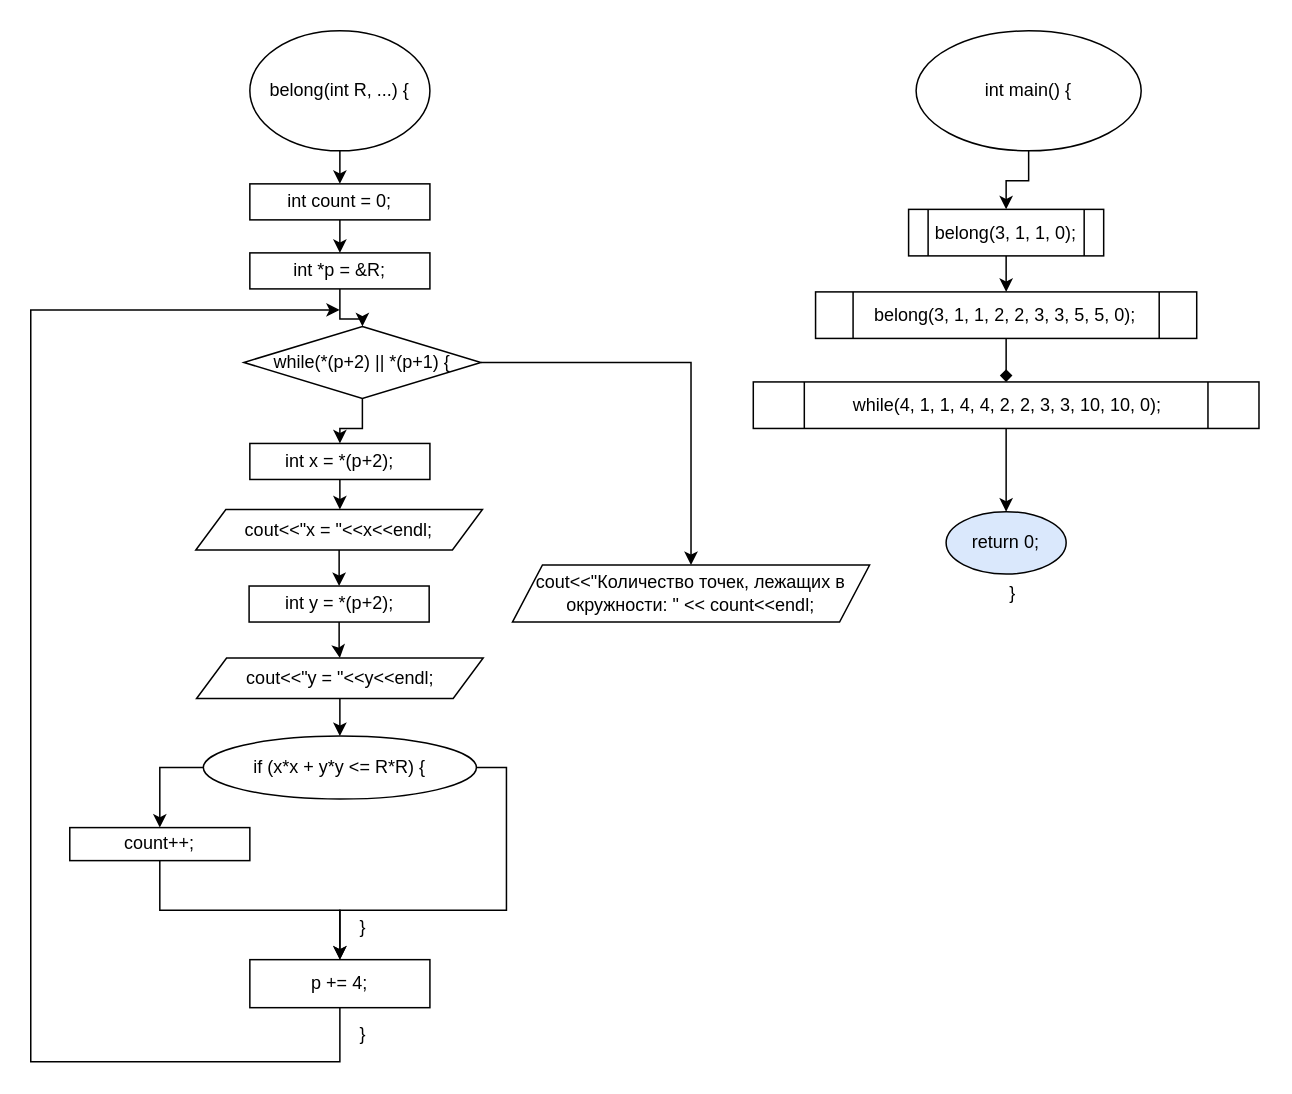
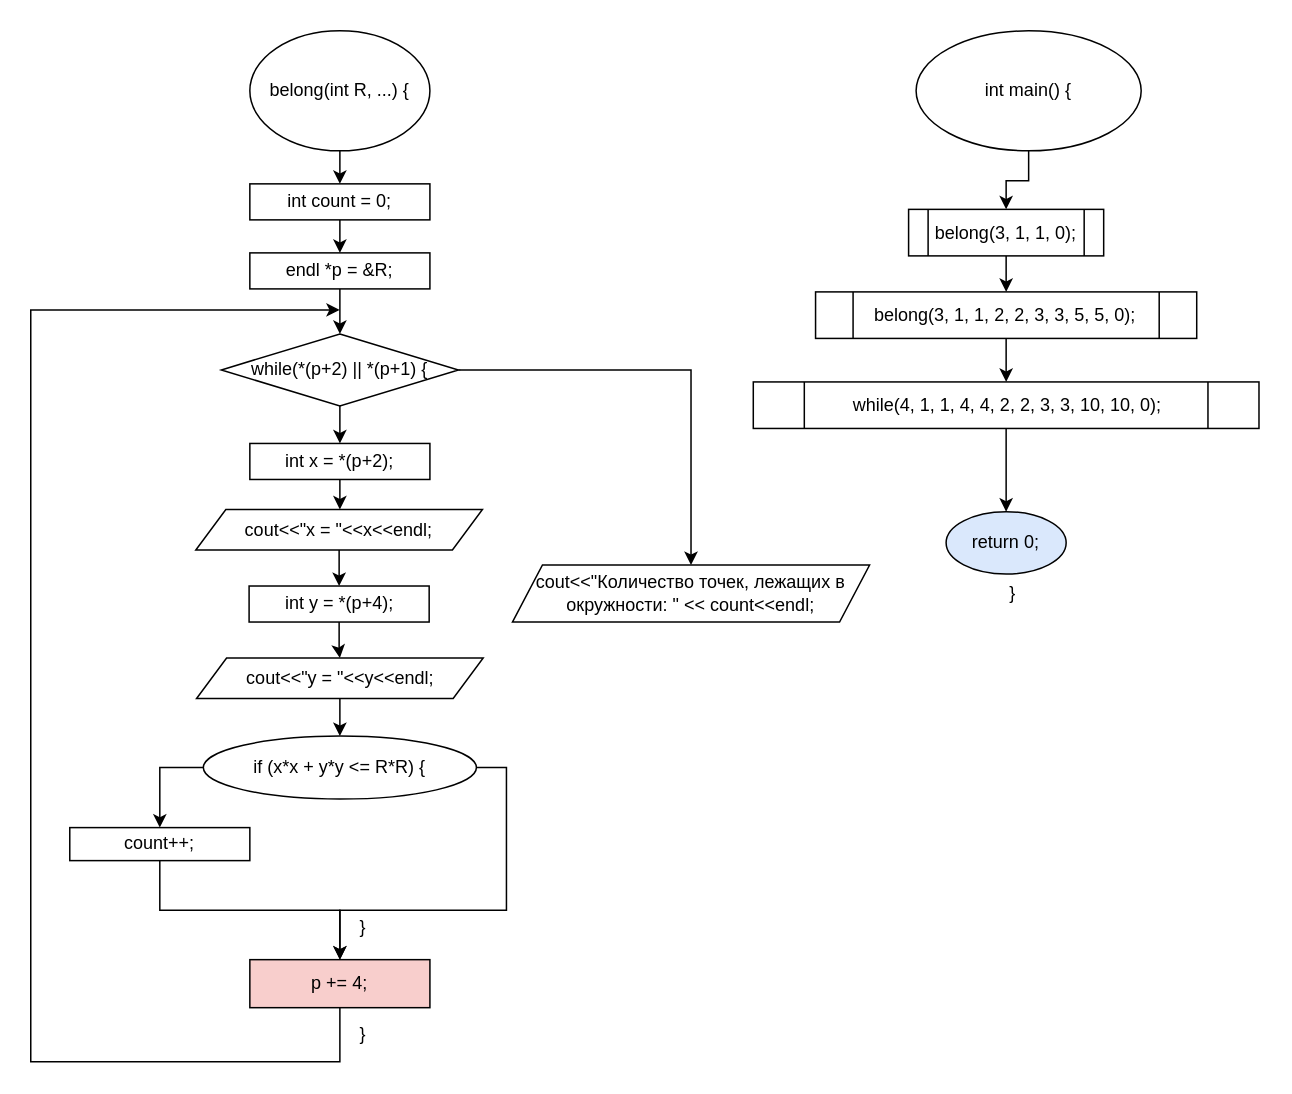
(340, 271) -> (340, 271)
(362, 362) -> (340, 370)
(1006, 369) -> (1006, 370)
(340, 604) -> (340, 604)
(340, 983) -> (340, 983)
